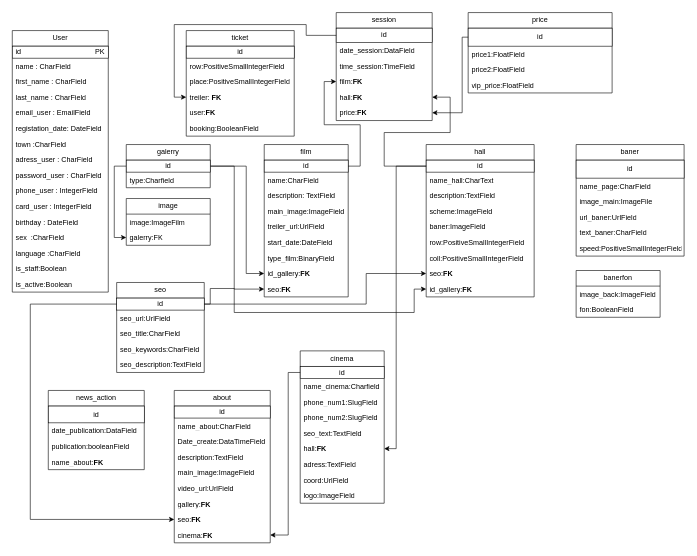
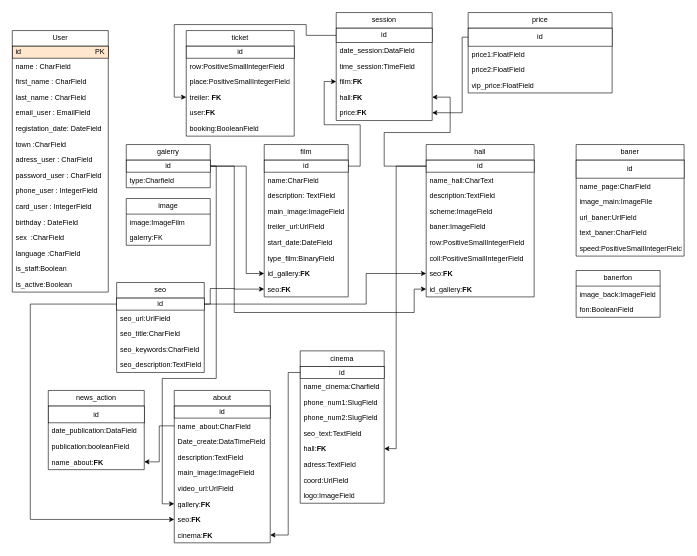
(60, 52) -> (60, 52)
(117, 237) -> none
none -> (189, 378)
none -> (160, 426)
